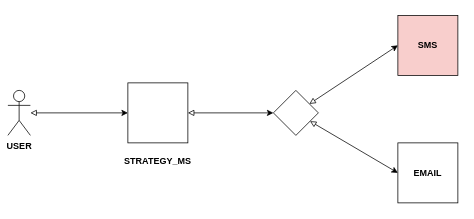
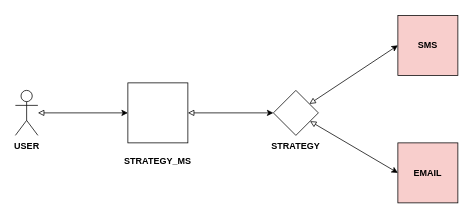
(19, 113) -> (27, 113)
none -> (296, 147)
(428, 173) -> (428, 173)
